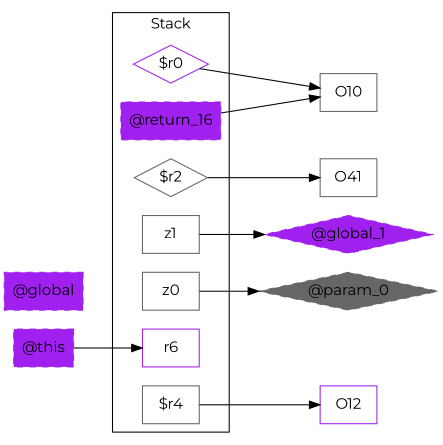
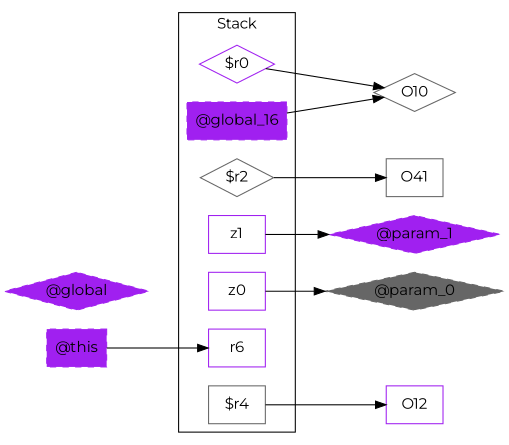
(349, 93) -> (415, 93)
(171, 121) -> (237, 121)
(171, 234) -> (237, 234)
(349, 234) -> (415, 234)
(44, 291) -> (77, 291)
(171, 291) -> (237, 291)
